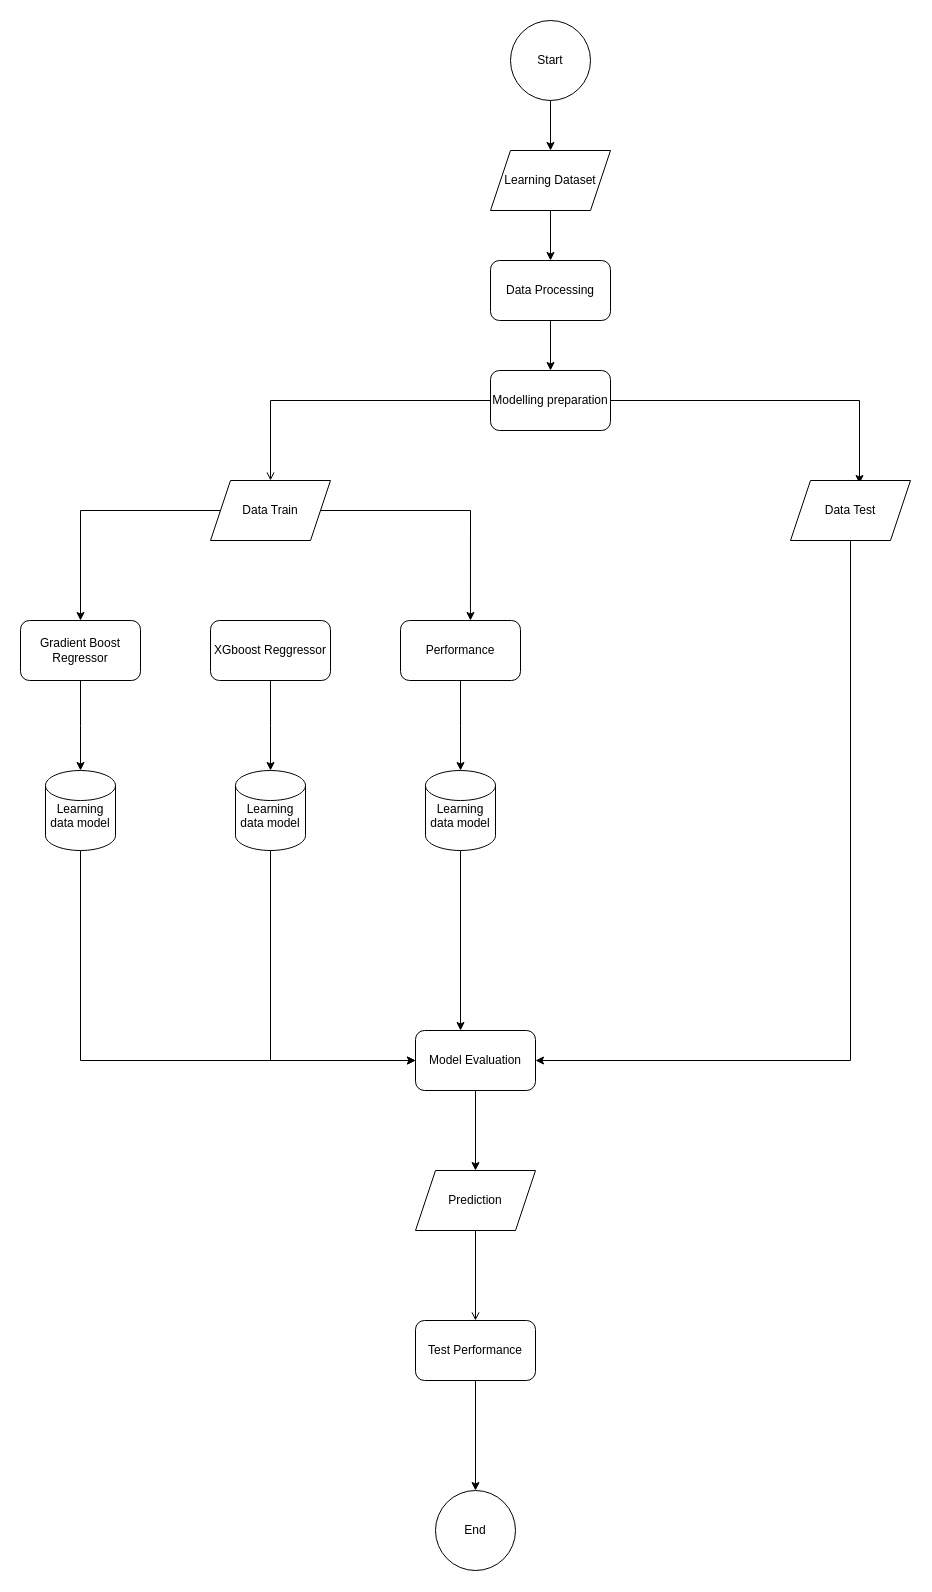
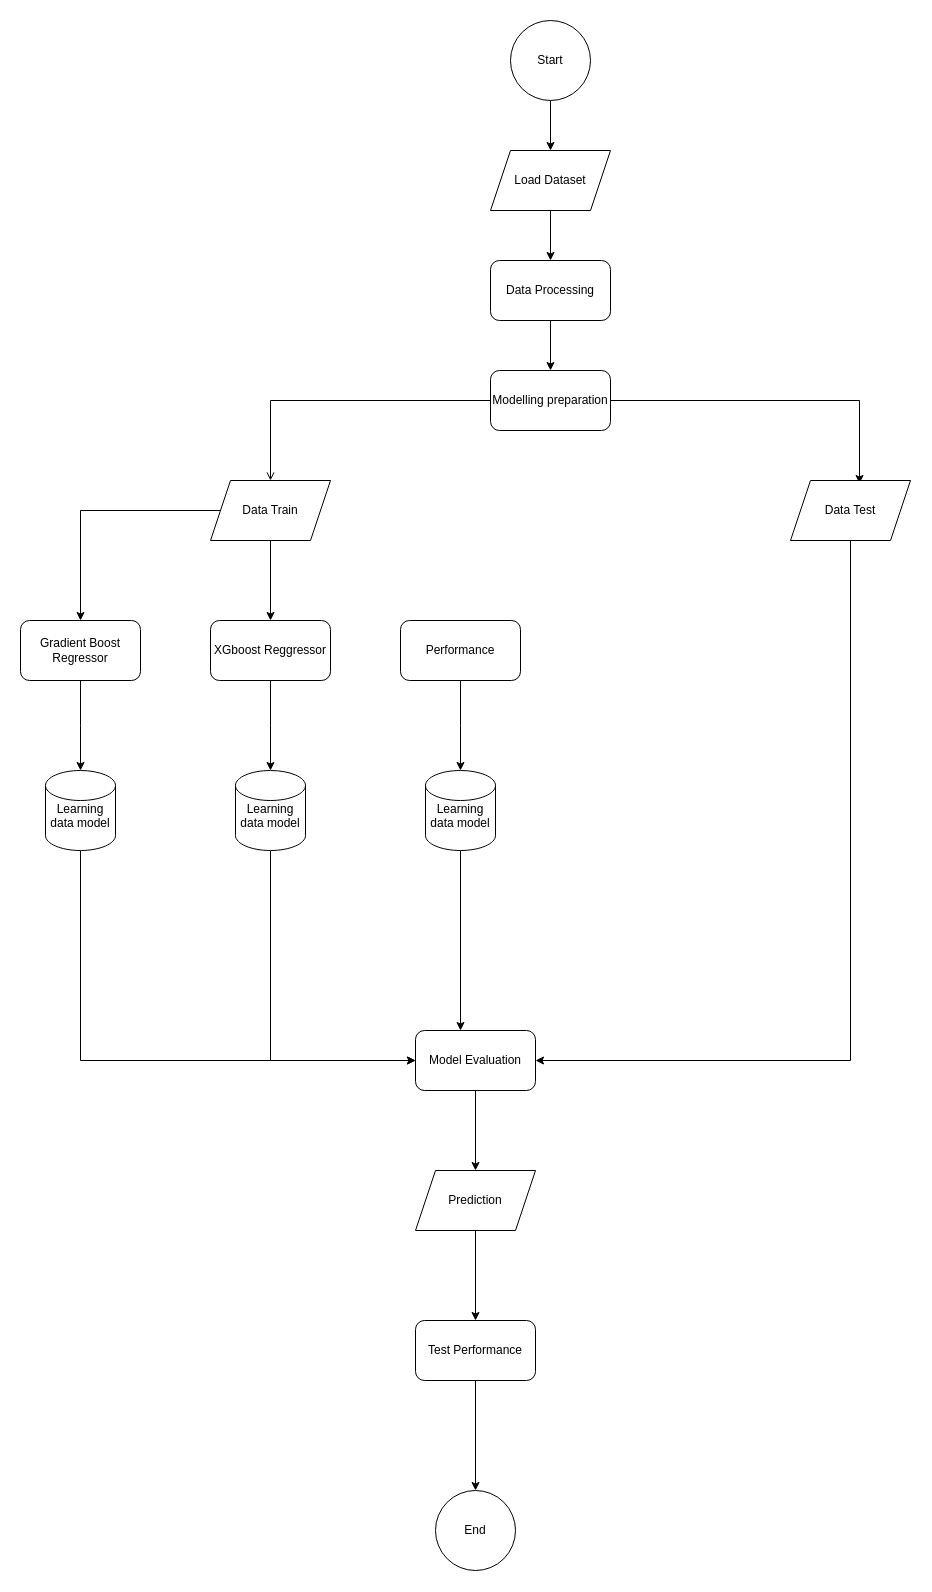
(551, 181) -> (551, 181)
(447, 511) -> none
none -> (271, 577)
(476, 1313) -> (476, 1312)
